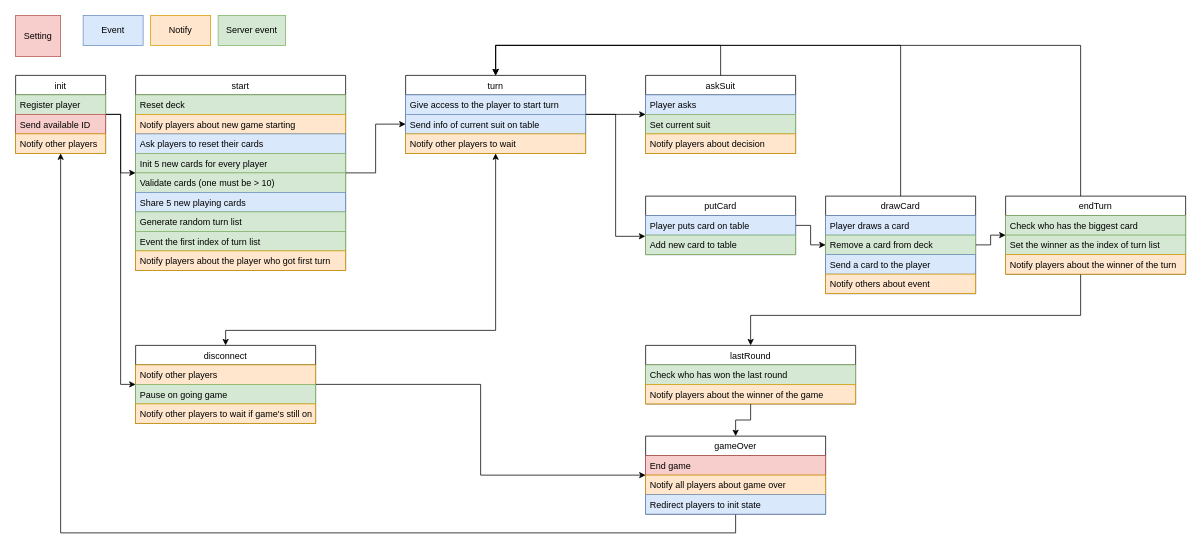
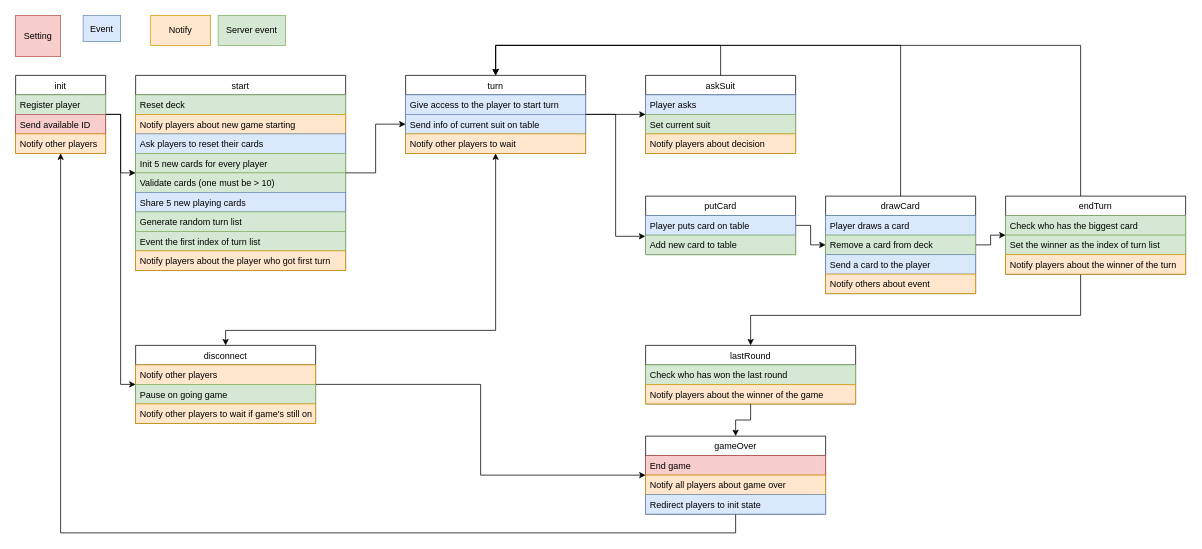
(113, 30) -> (102, 29)
